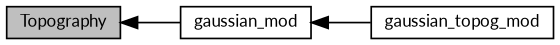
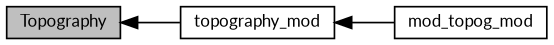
(246, 23) -> (258, 23)
(462, 23) -> (471, 23)
